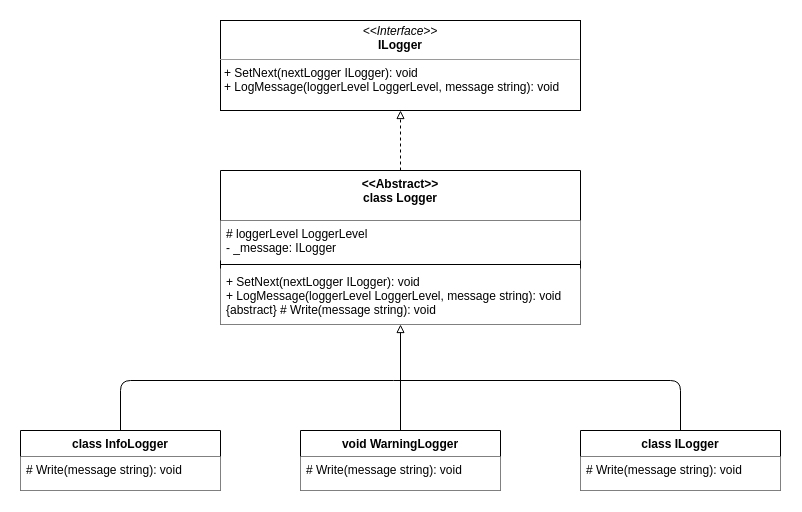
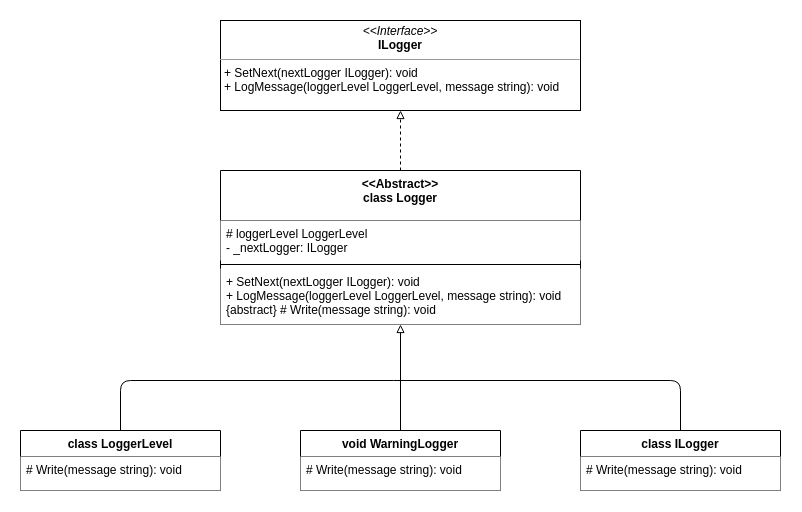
(304, 234) -> (304, 234)
(120, 444) -> (120, 444)
